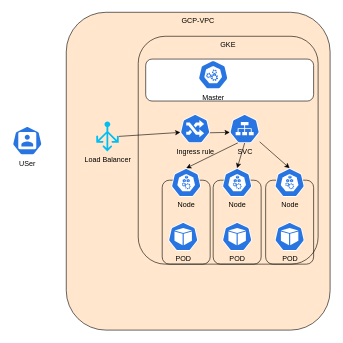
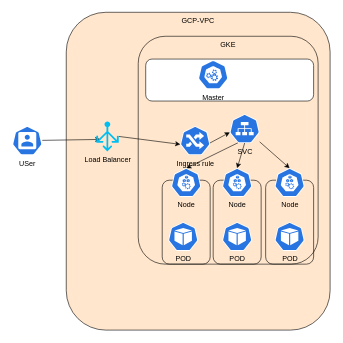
(195, 129) -> (195, 141)
none -> (69, 140)
